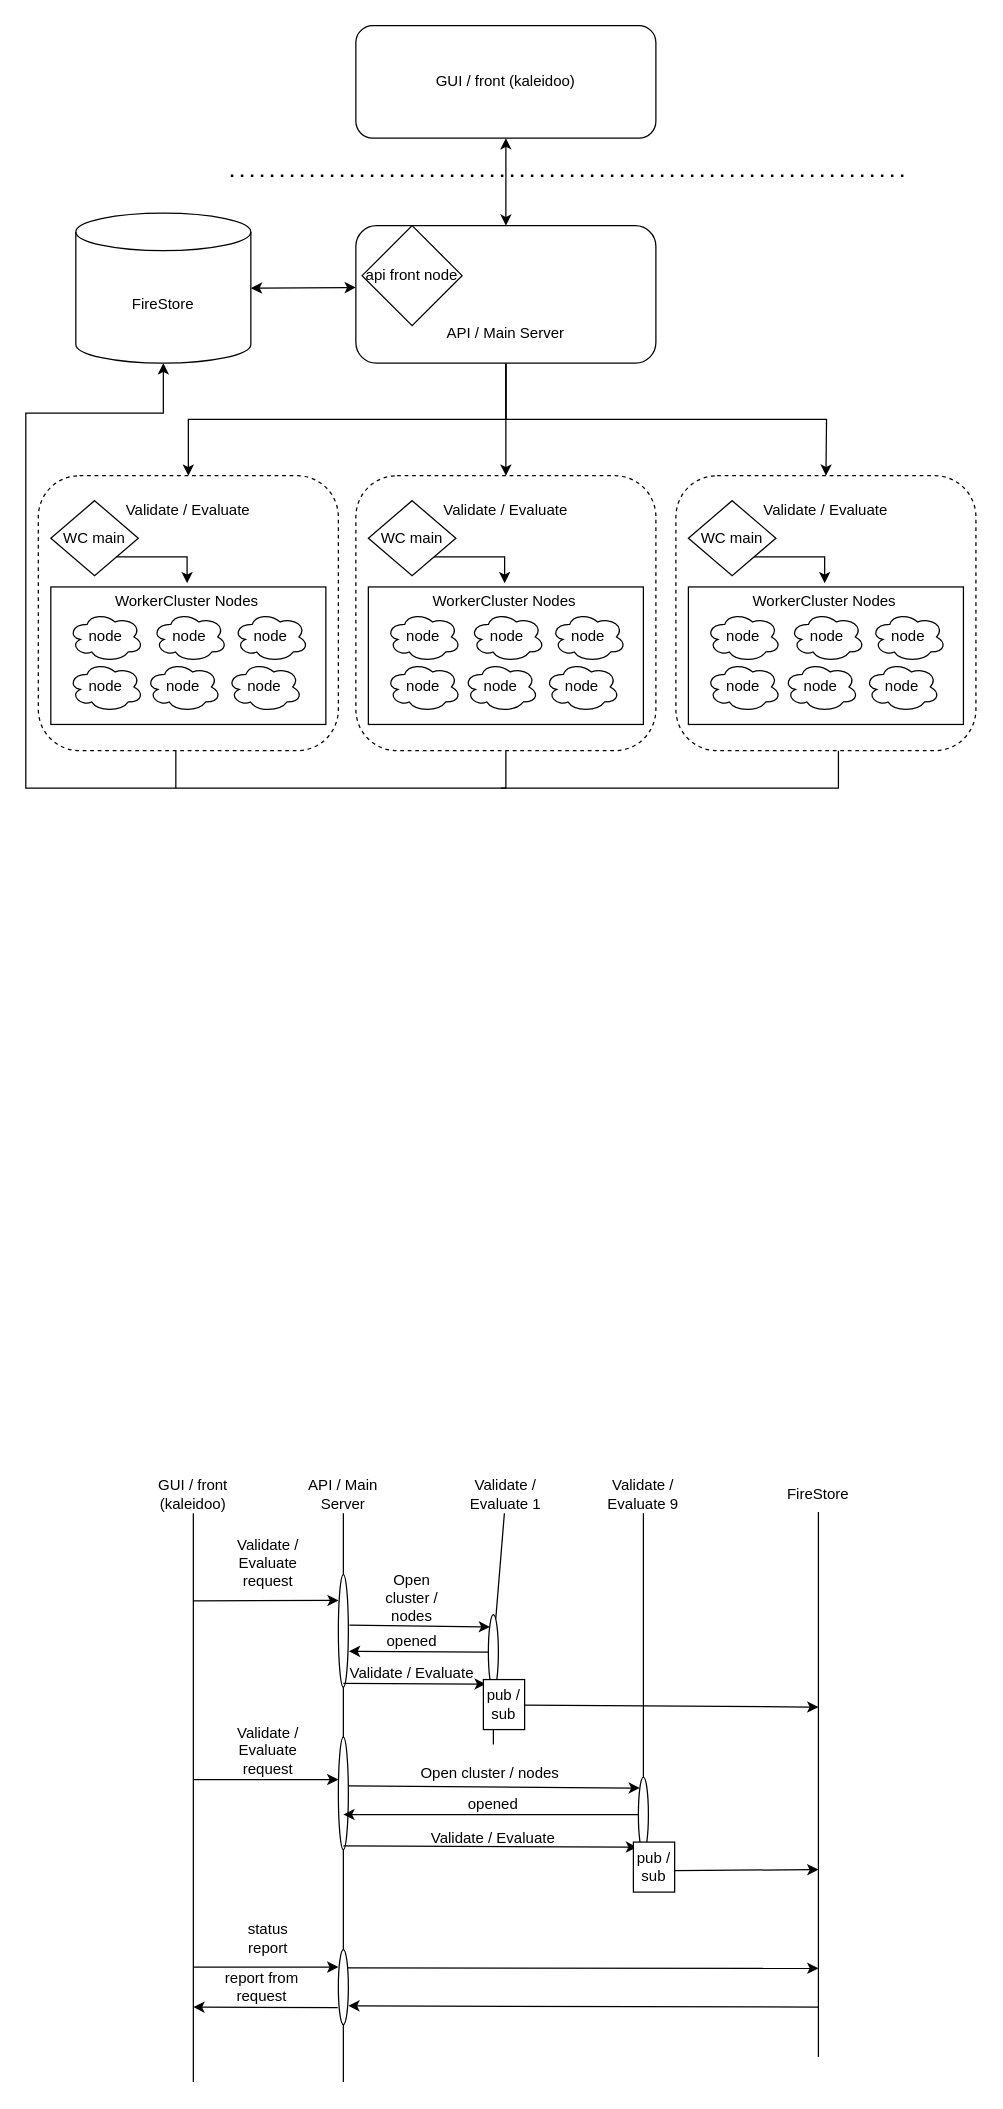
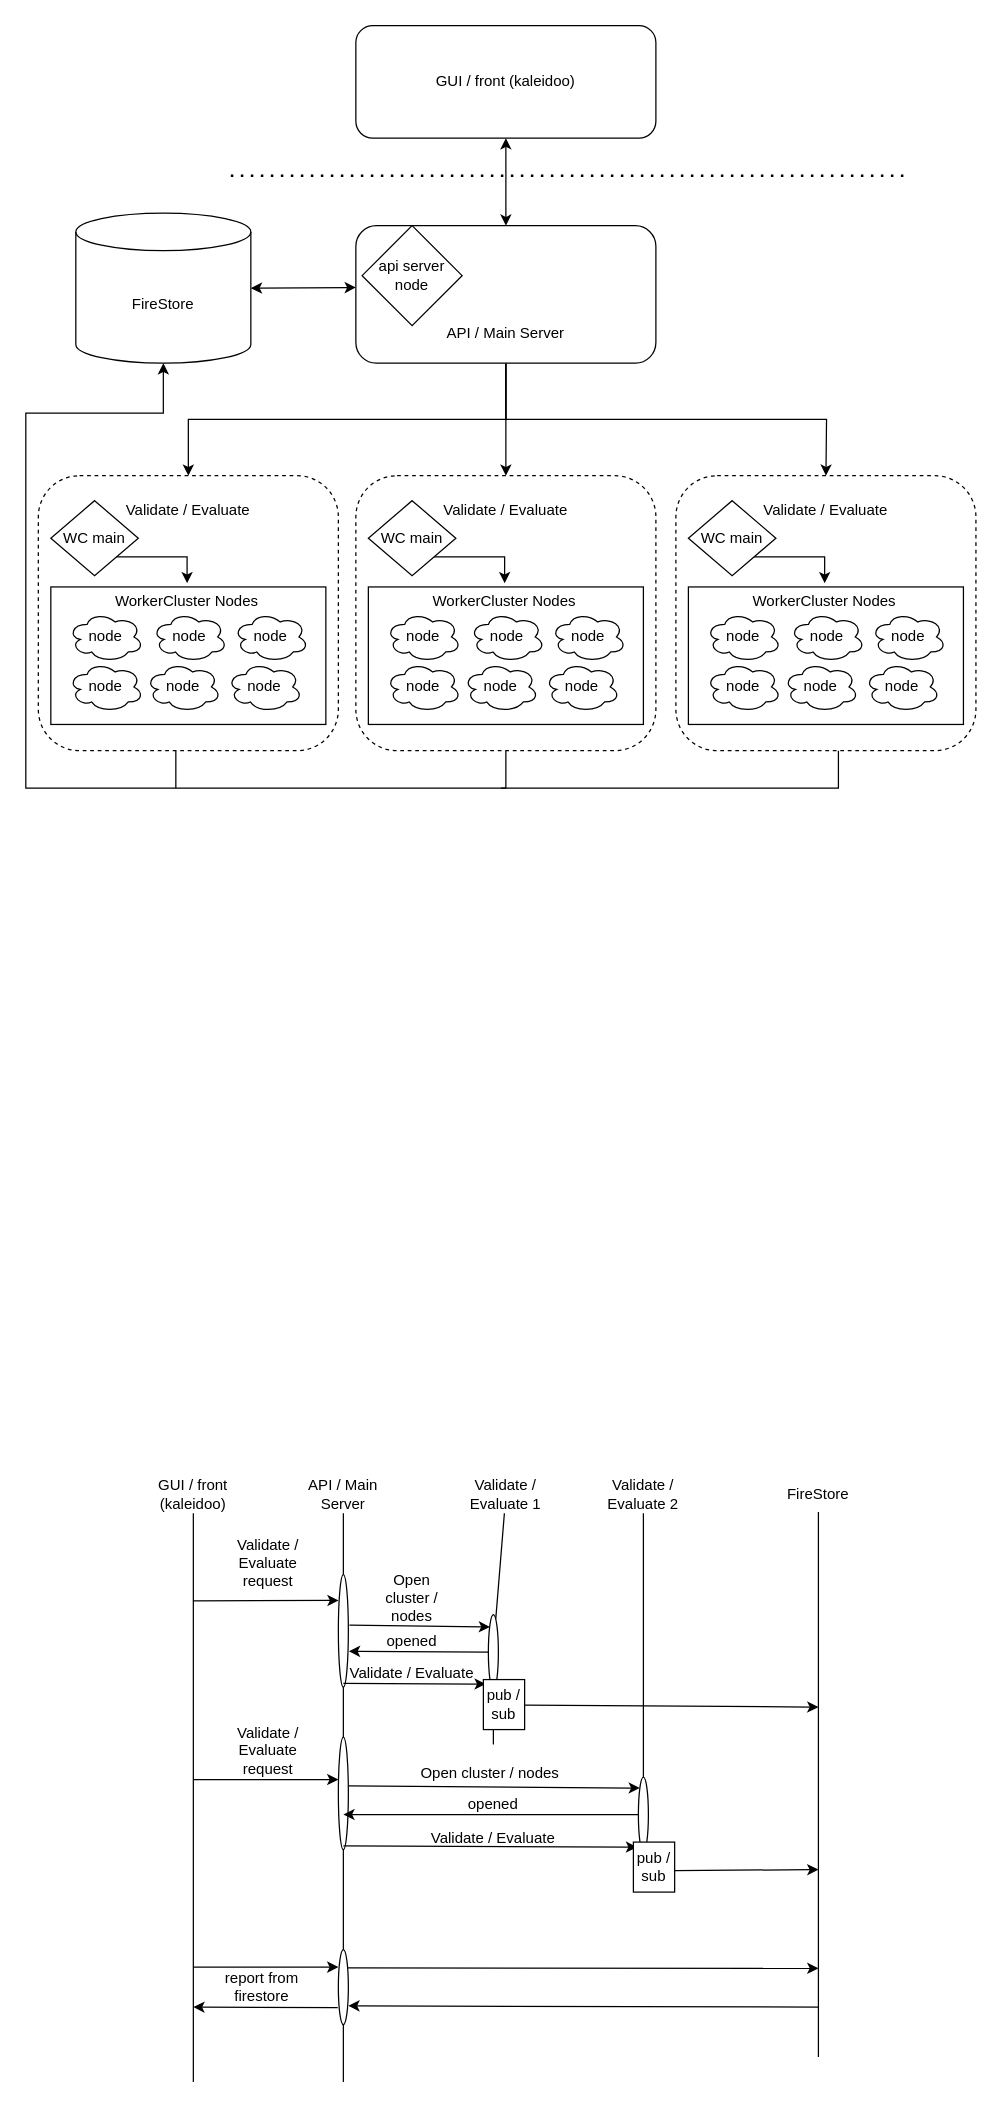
(412, 276) -> (412, 276)
(643, 1494) -> (643, 1494)
(268, 1938) -> none
(262, 1987) -> (262, 1987)
